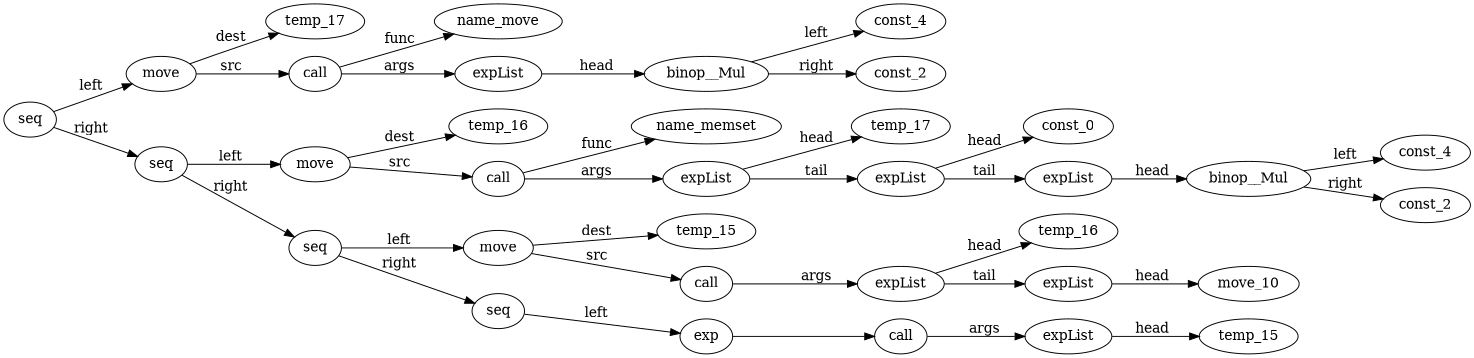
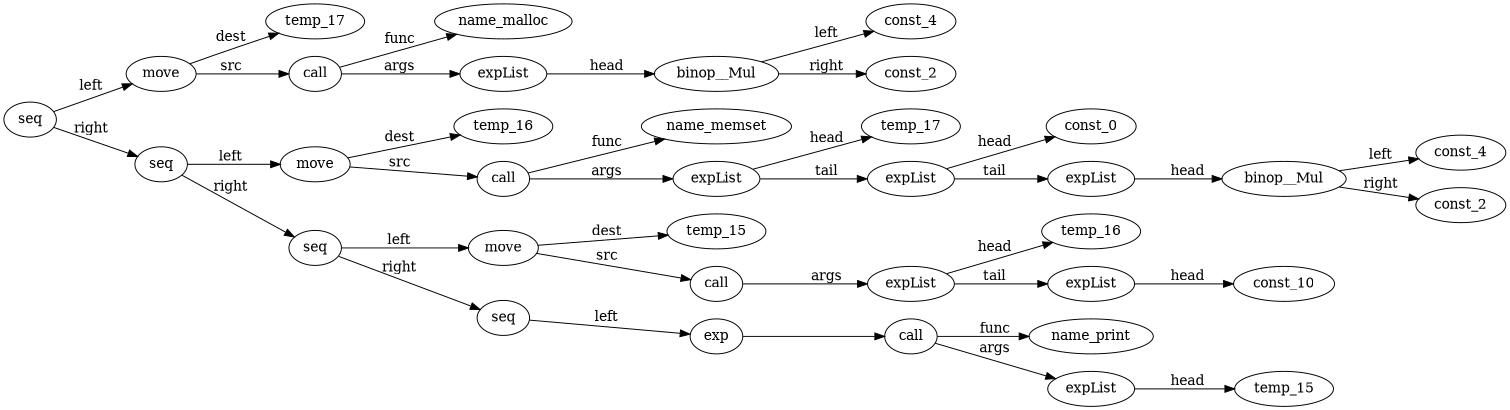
(498, 21) -> (503, 21)
(1249, 284) -> (1284, 284)
none -> (1091, 336)
